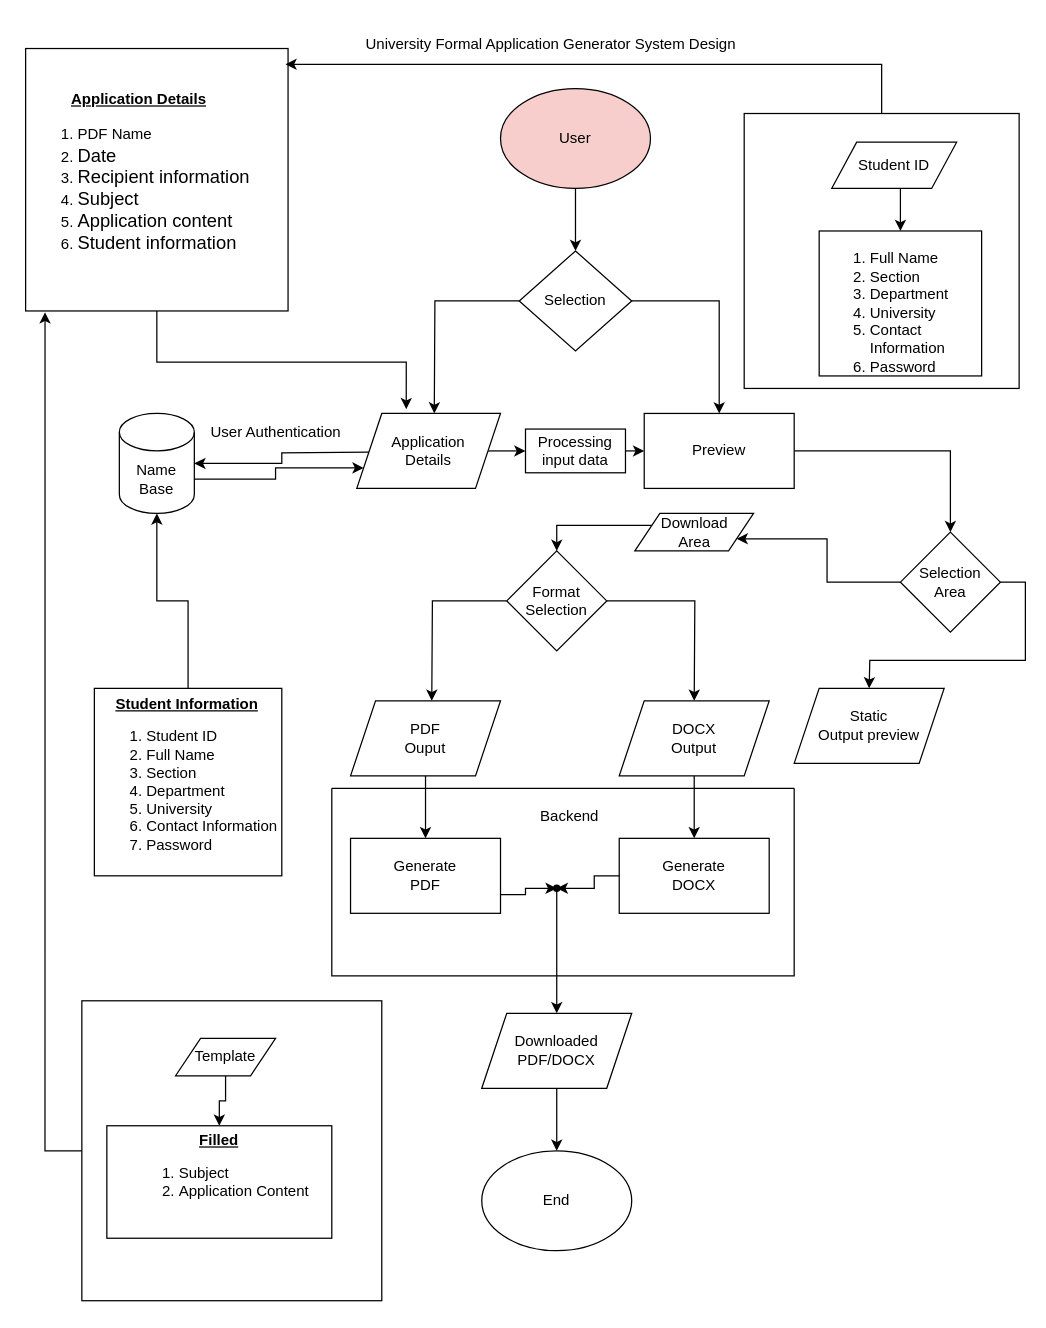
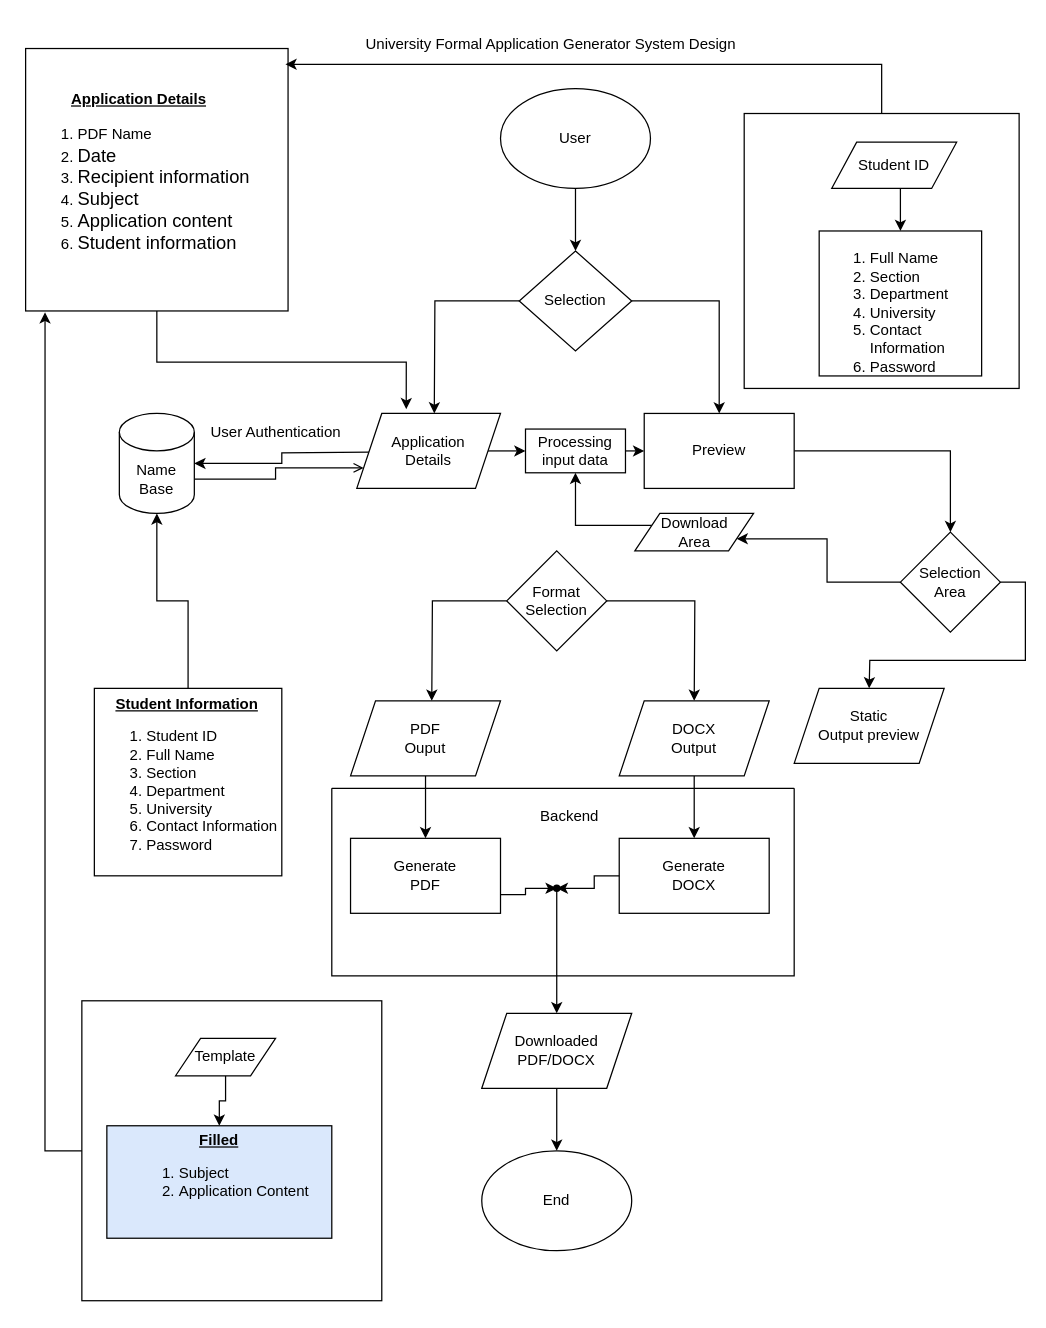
(576, 138) -> (576, 138)
(354, 468) -> (355, 468)
(559, 525) -> (576, 504)
(219, 1182) -> (219, 1182)
